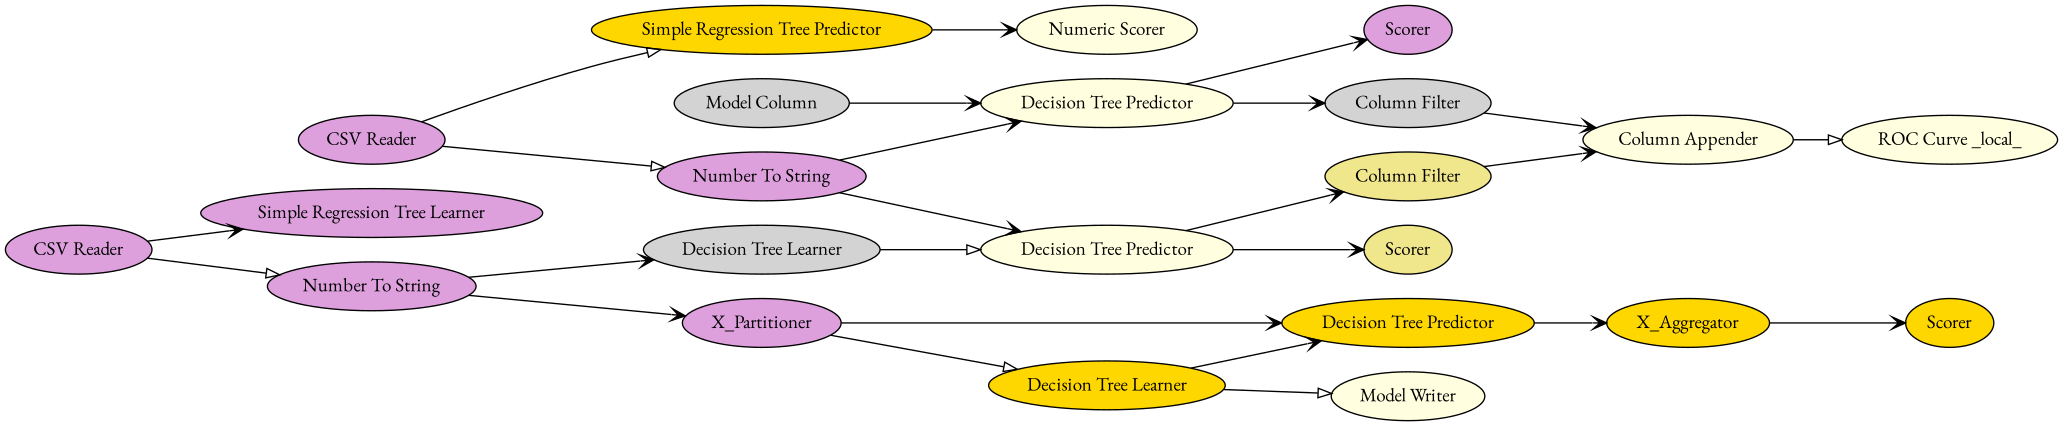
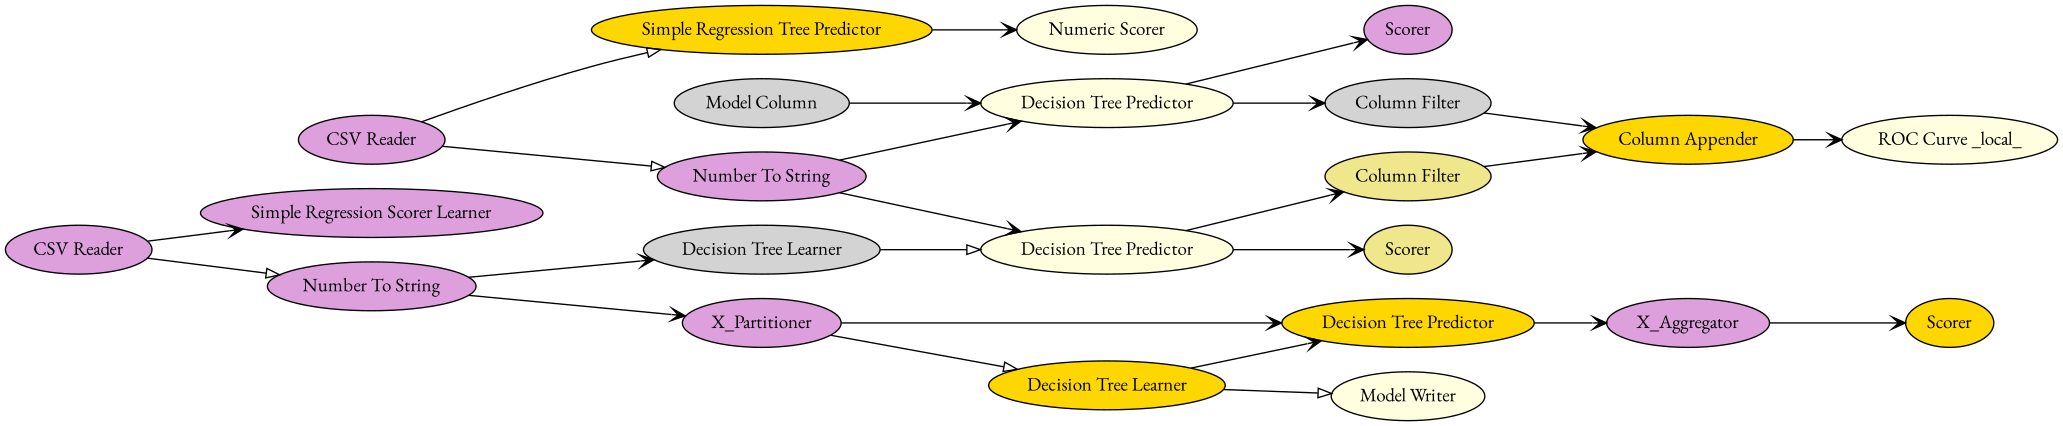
(1688, 140) -> (1688, 140)
(1811, 140) -> (1811, 140)
(372, 213) -> (372, 213)
(1688, 323) -> (1688, 323)
